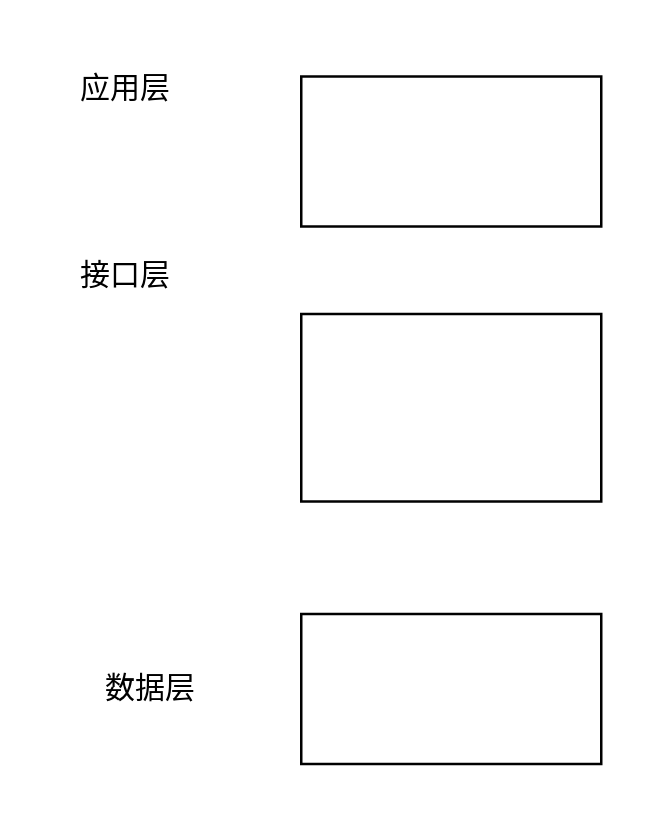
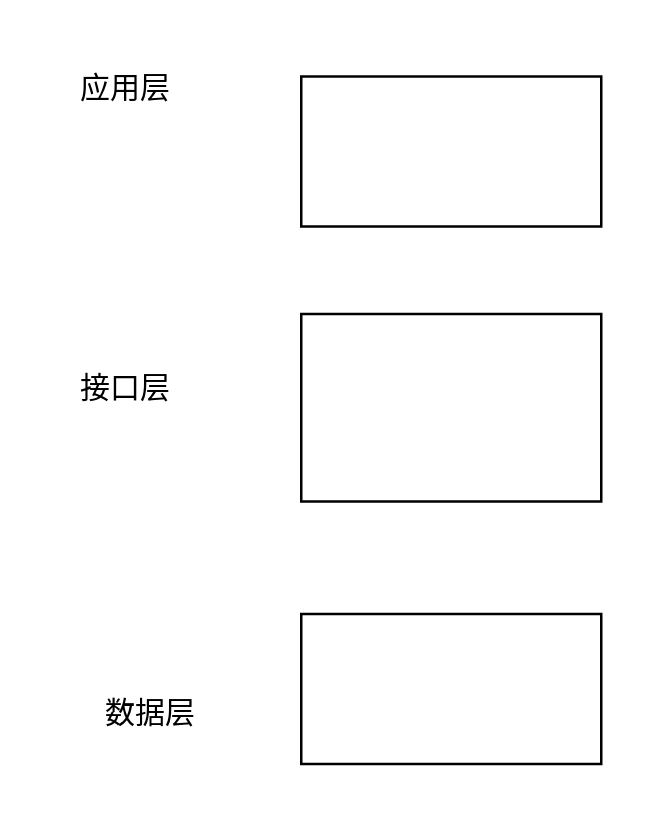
(126, 276) -> (126, 389)
(151, 689) -> (151, 714)
